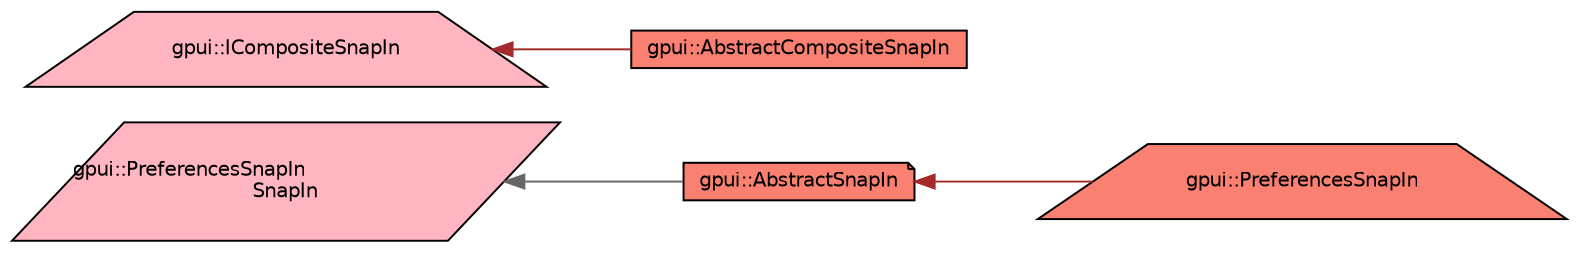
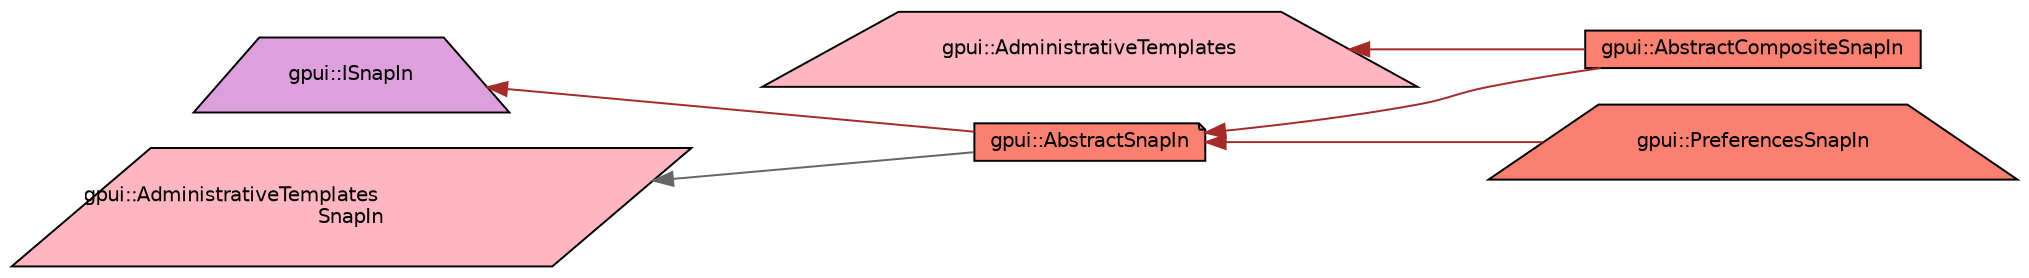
(286, 49) -> (1090, 49)
none -> (352, 75)
none -> (1414, 105)
(286, 182) -> (352, 207)
